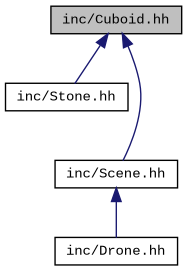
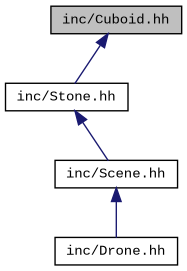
(140, 104) -> (96, 142)
